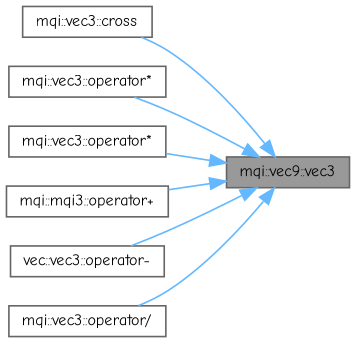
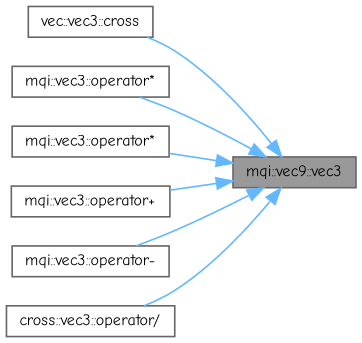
(87, 22) -> (91, 22)
(87, 201) -> (91, 201)
(87, 261) -> (91, 261)
(87, 321) -> (91, 321)
